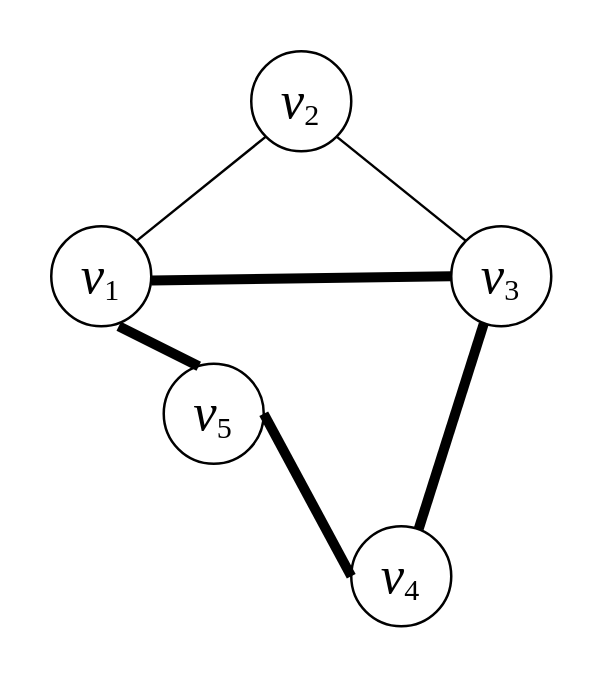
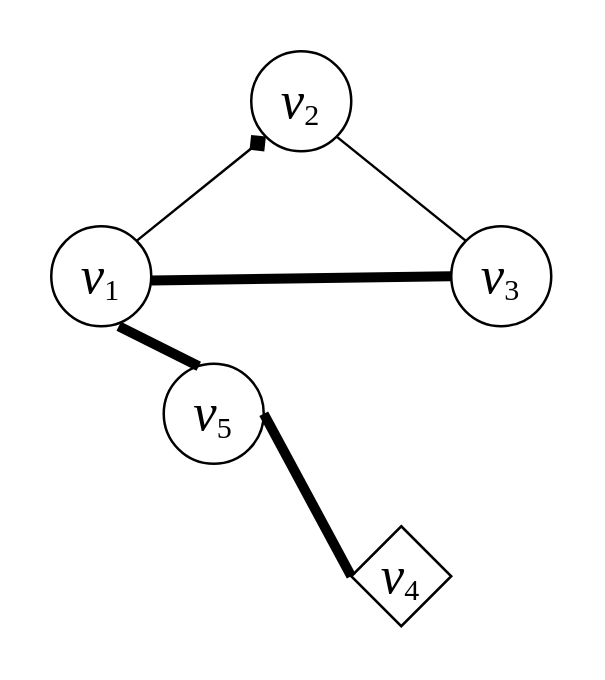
(257, 144) -> (250, 149)
(451, 427) -> none
(401, 576) -> (401, 576)
